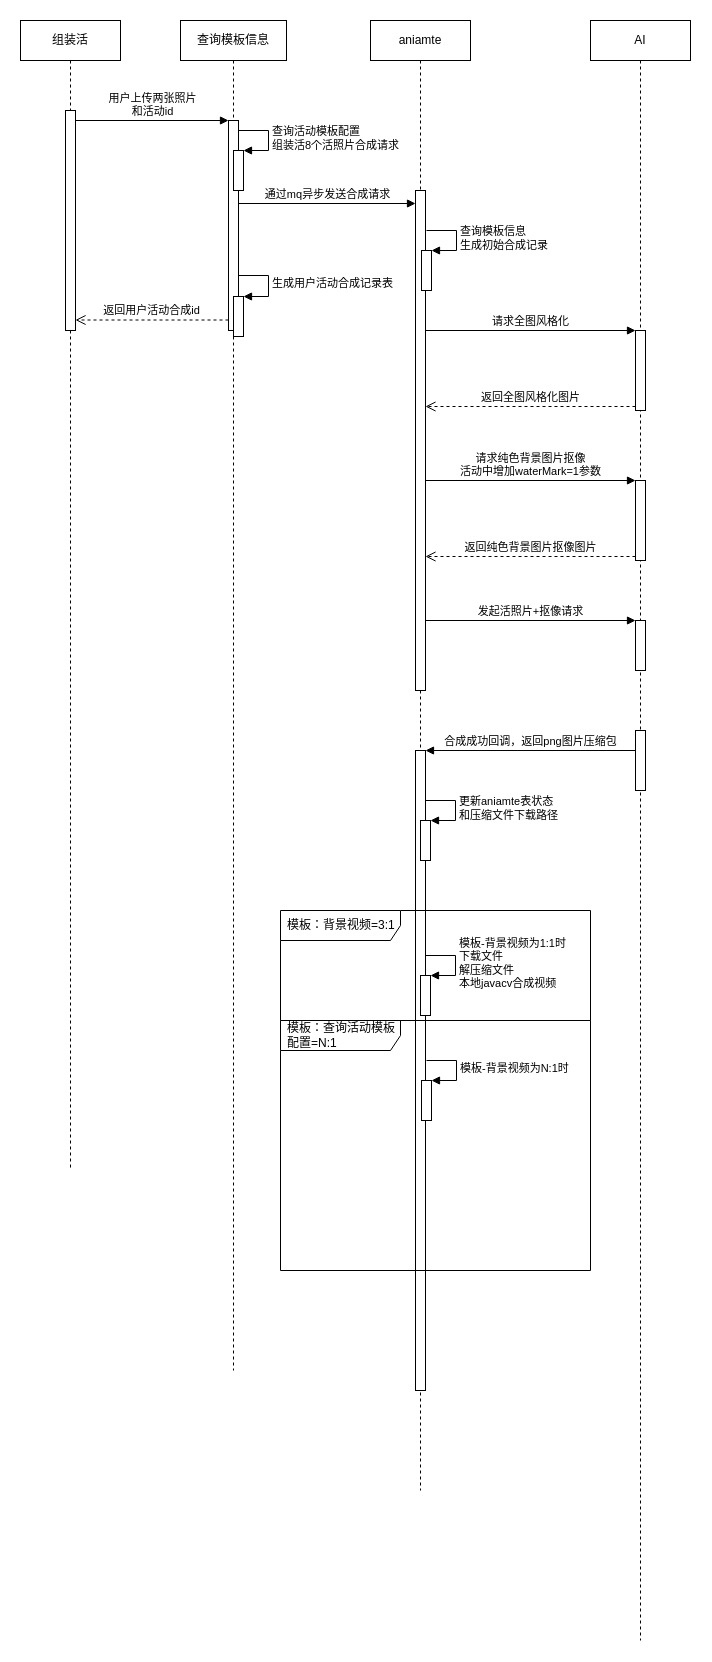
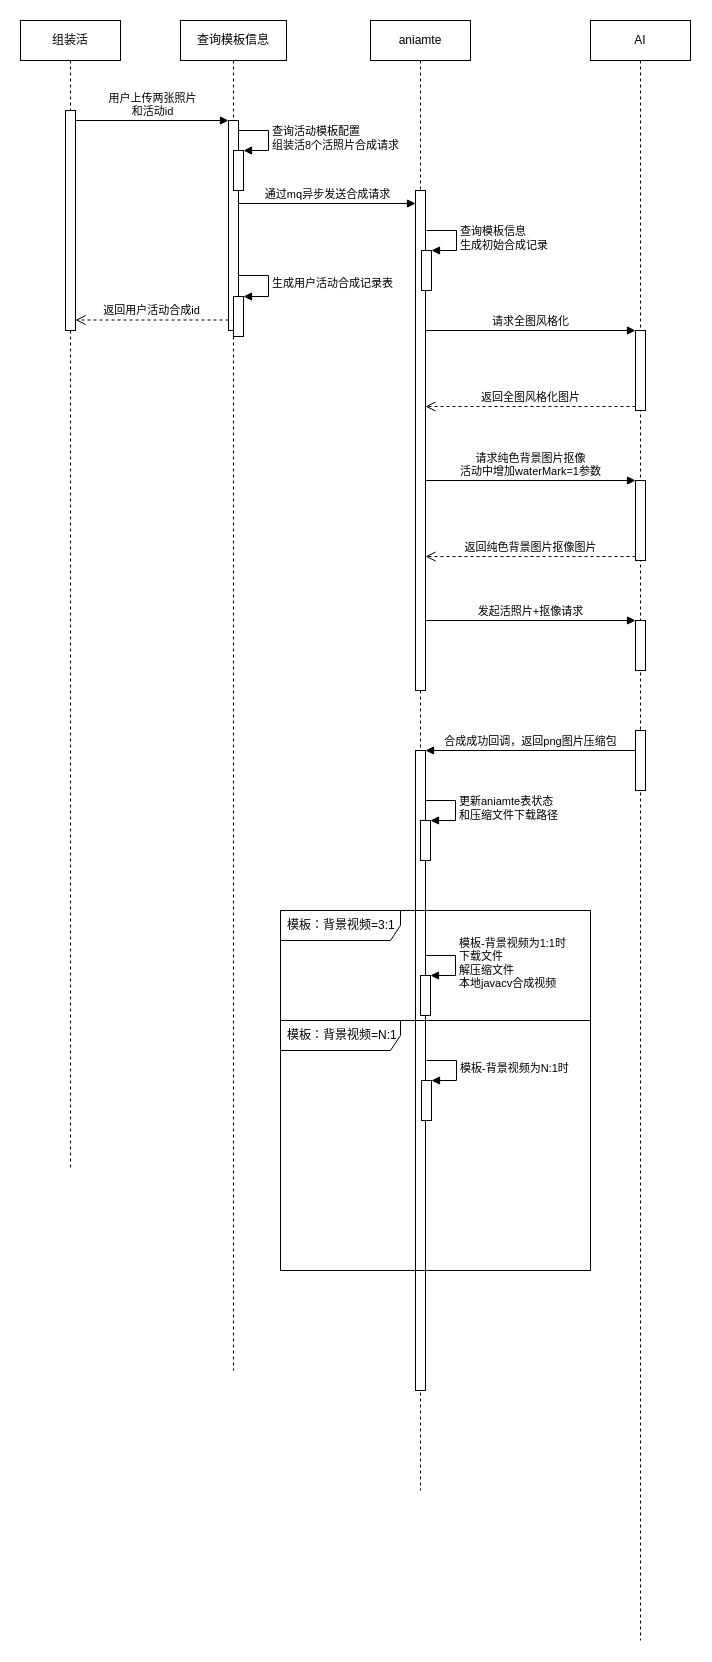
(344, 1036) -> (341, 1036)
